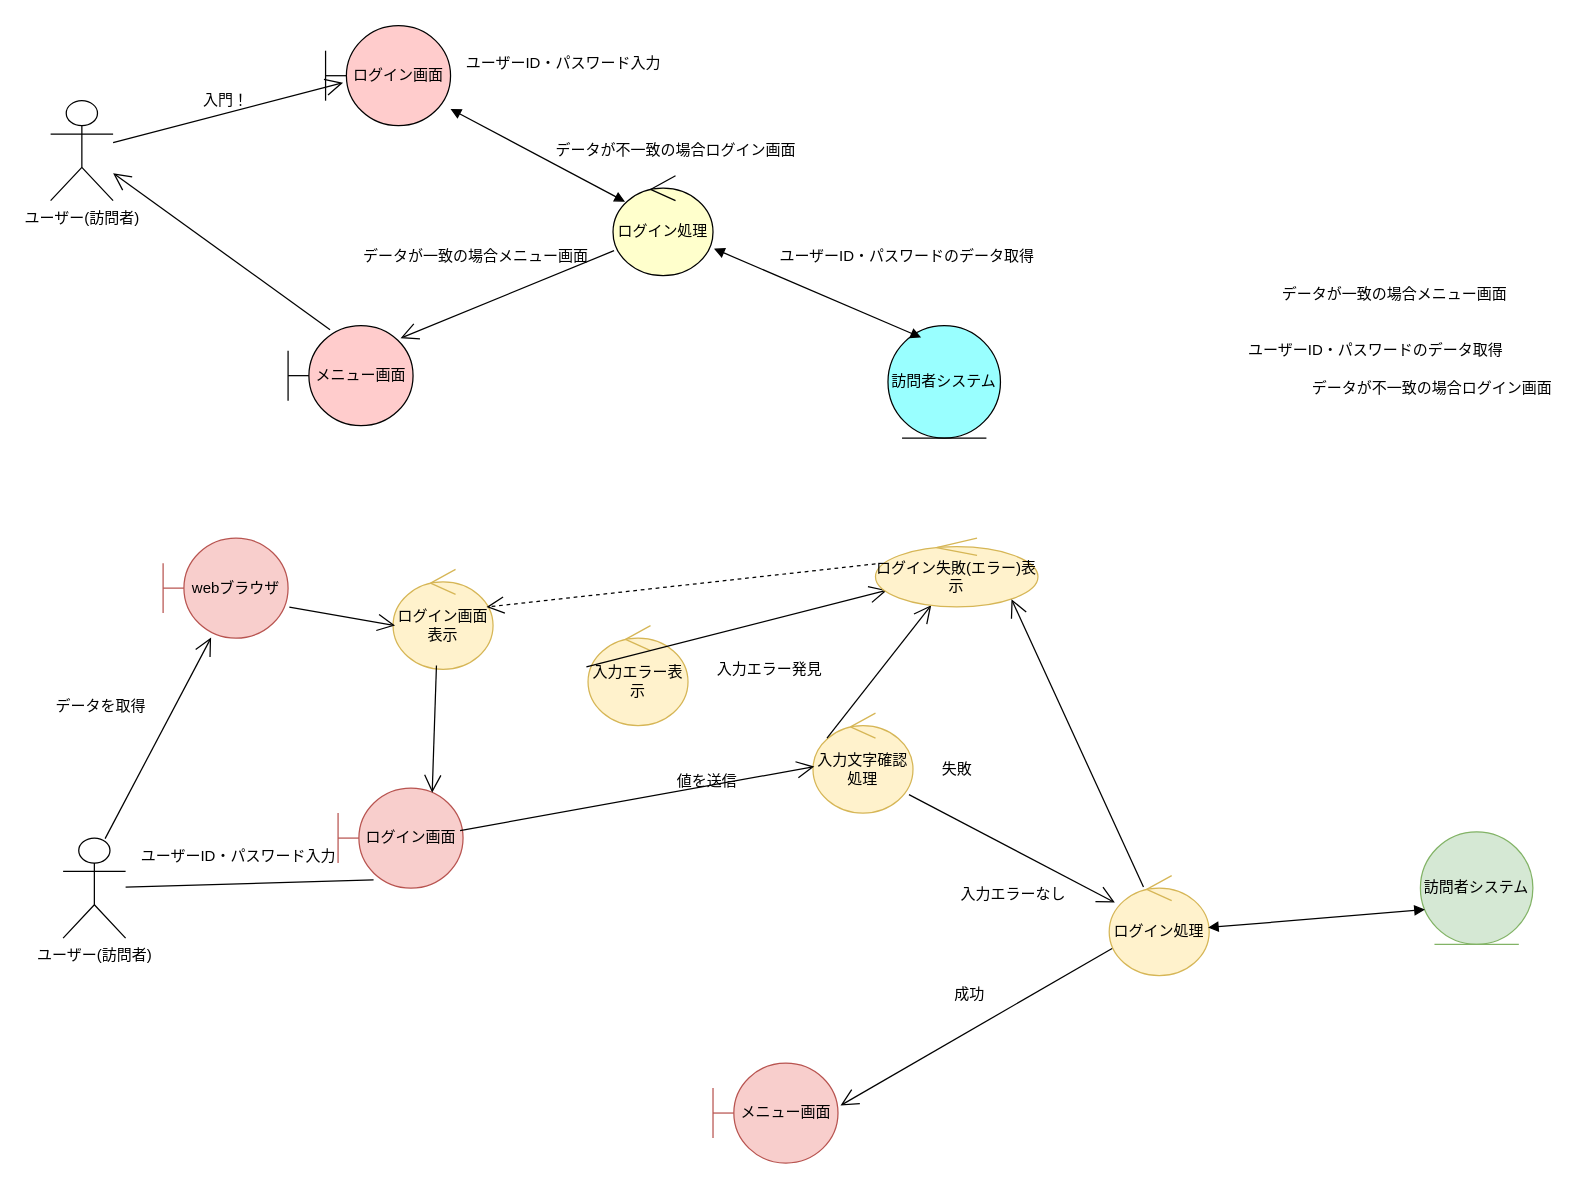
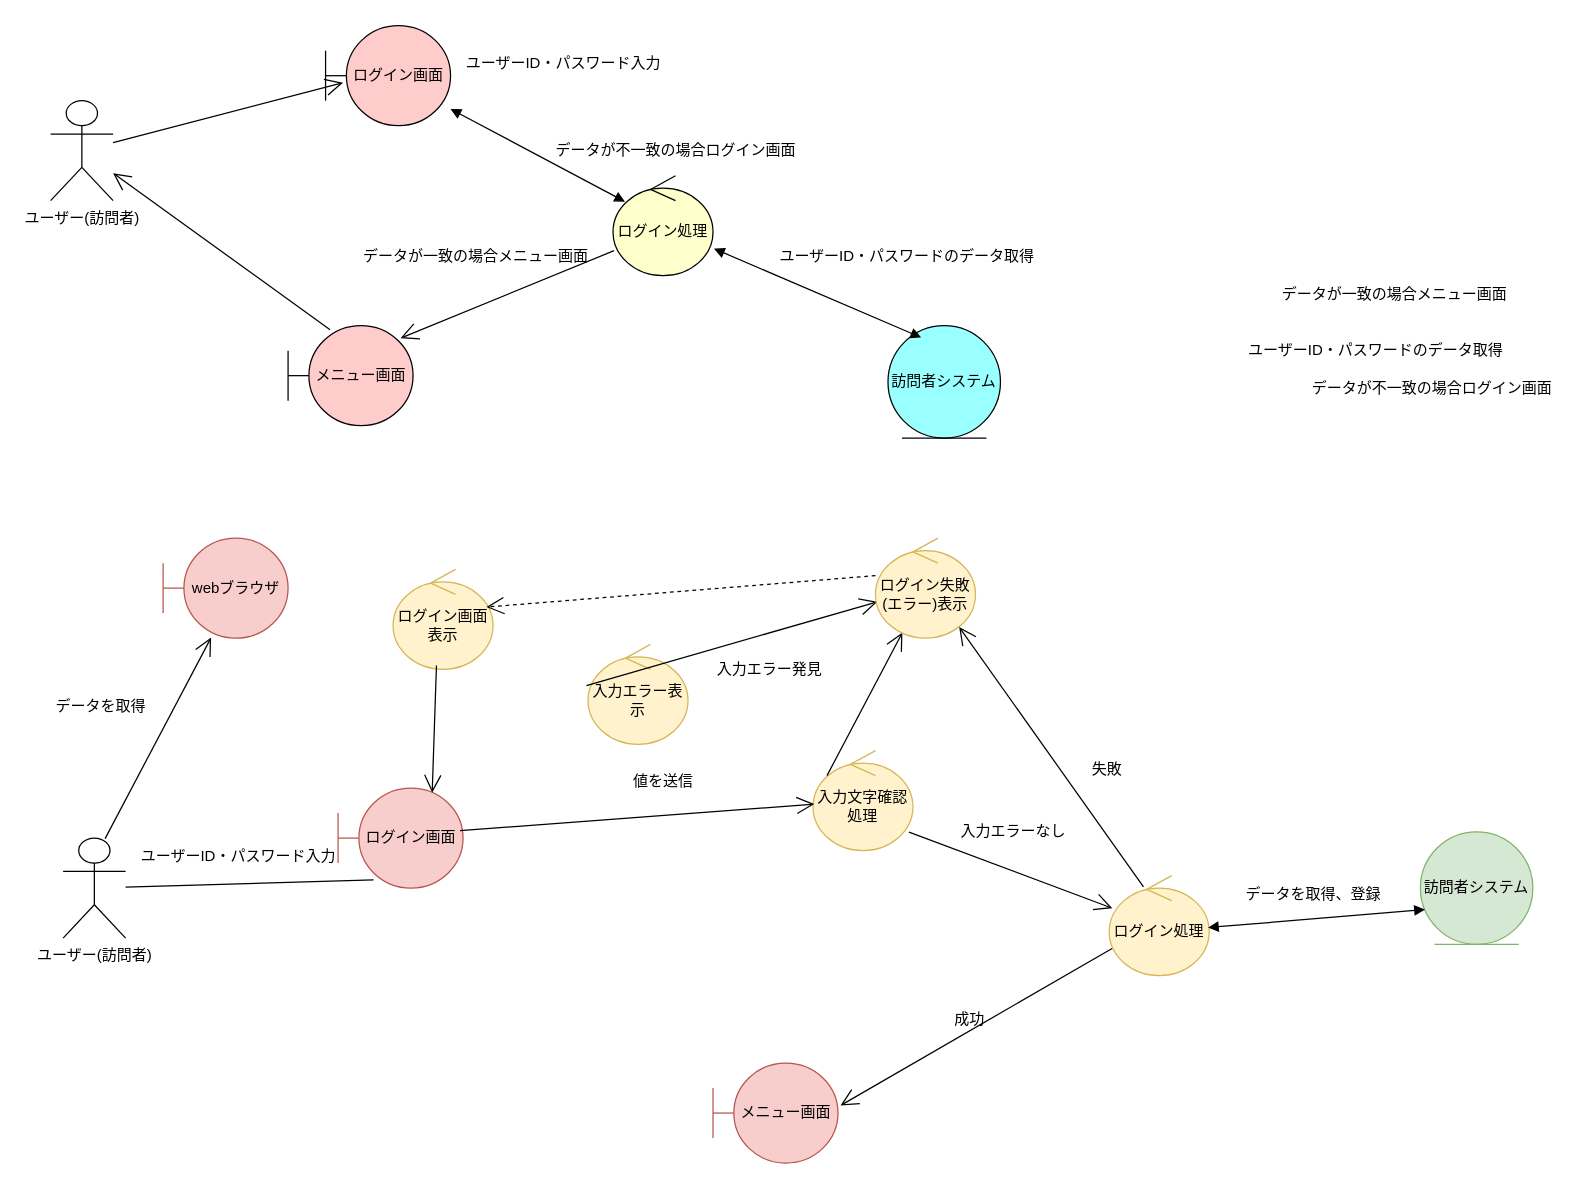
(226, 101) -> none
(957, 573) -> (926, 588)
(341, 616) -> none
(638, 676) -> (638, 694)
(863, 763) -> (863, 801)
(957, 769) -> (1107, 769)
(707, 782) -> (663, 782)
(1013, 894) -> (1013, 832)
none -> (1313, 894)
(969, 994) -> (969, 1019)
